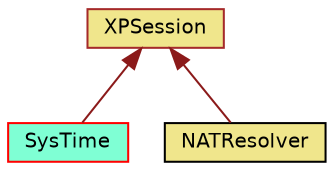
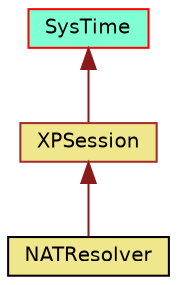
(105, 94) -> (89, 96)
